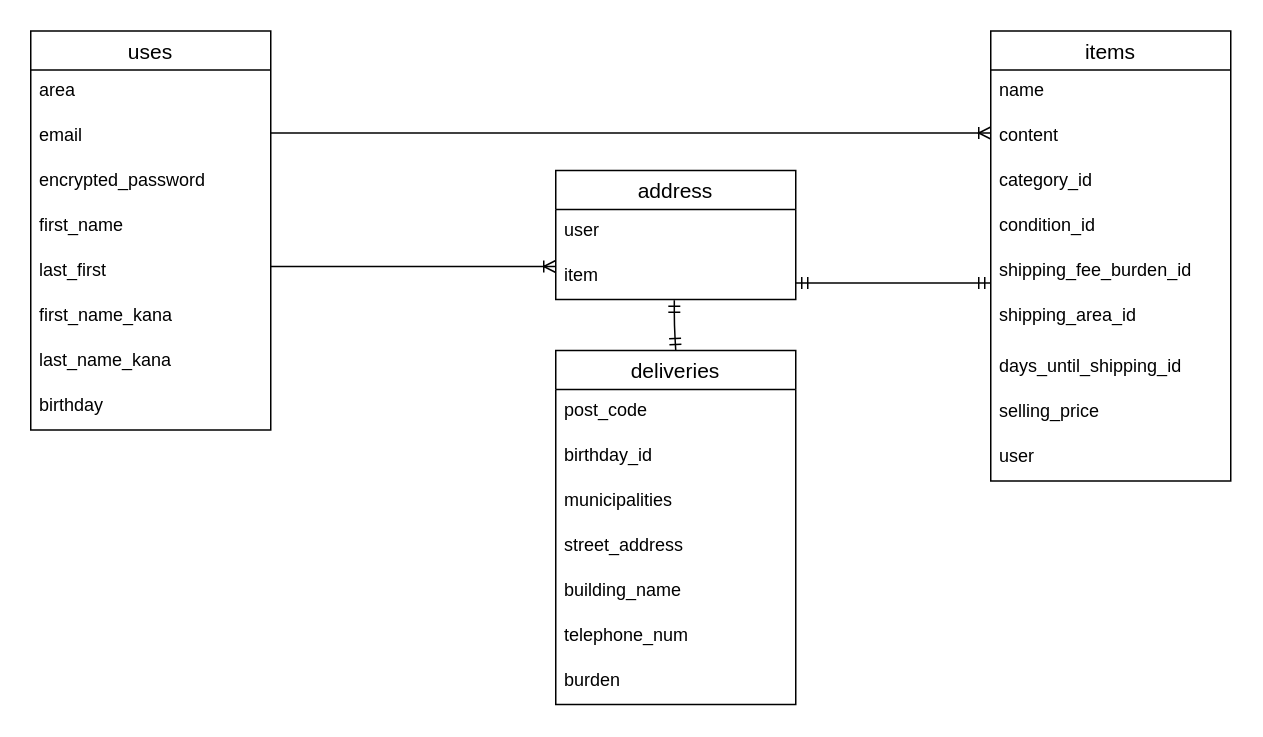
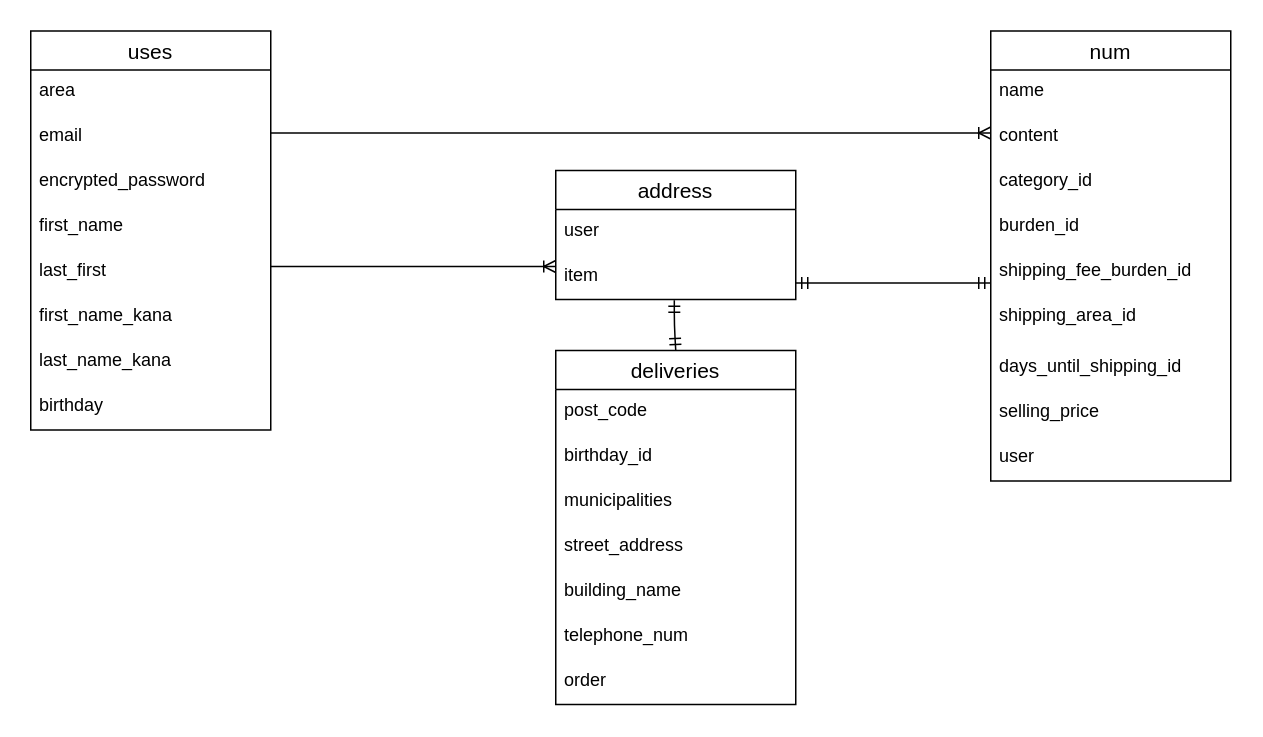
(1110, 52) -> (1110, 52)
(1052, 225) -> (1042, 225)
(594, 680) -> (589, 680)
